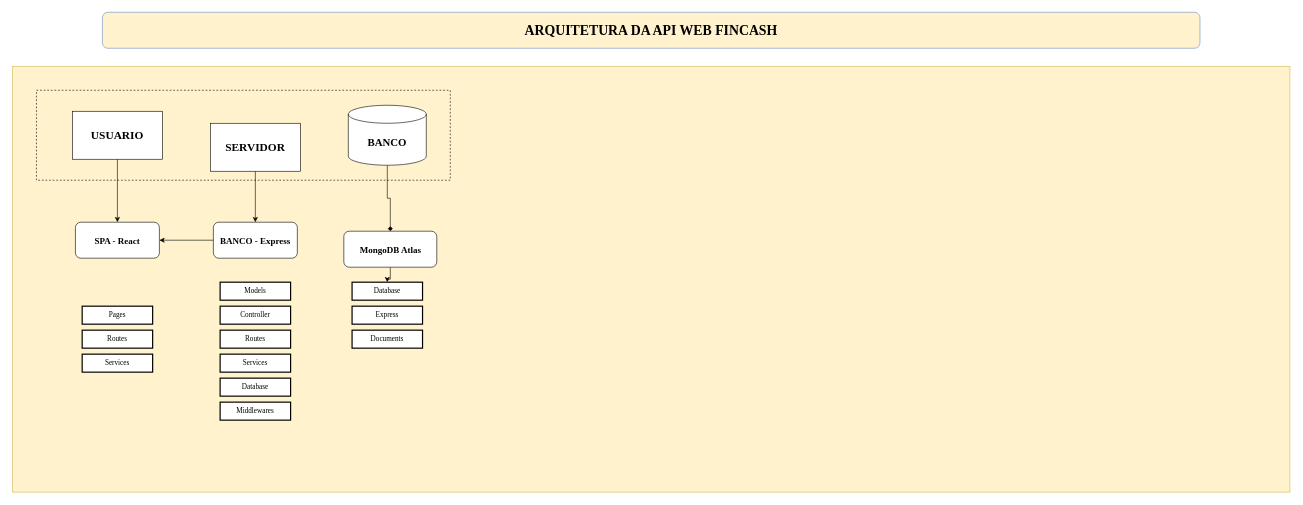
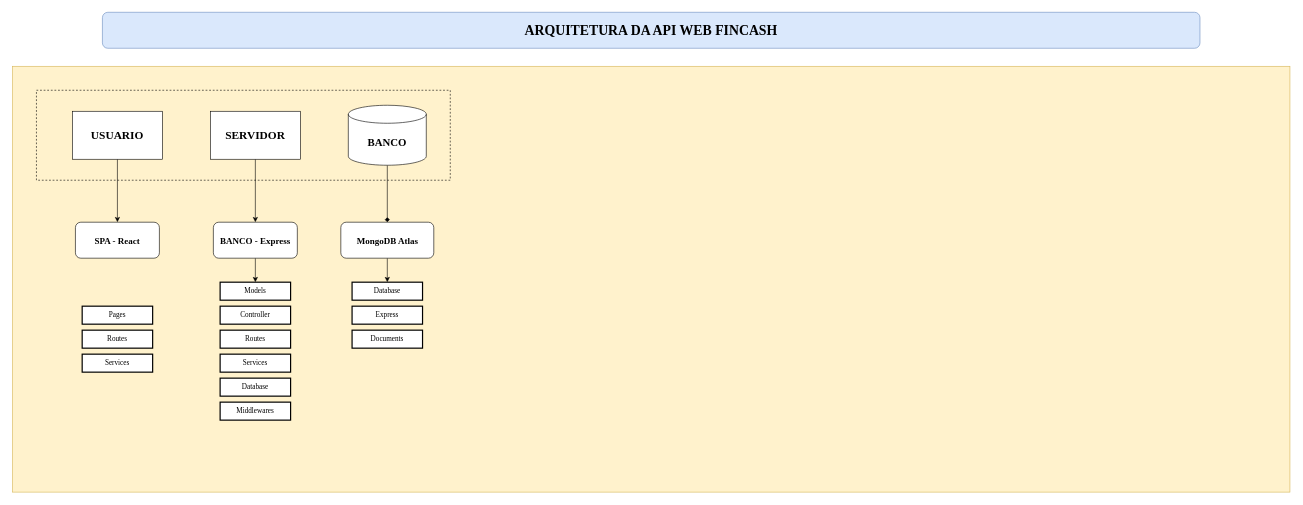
(651, 30) -> (651, 30)
(255, 147) -> (255, 135)
(164, 240) -> (255, 268)
(390, 249) -> (387, 240)
